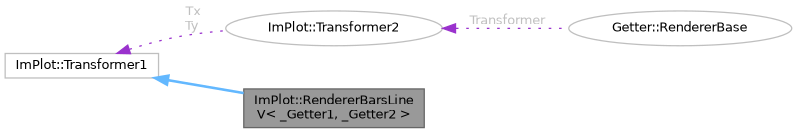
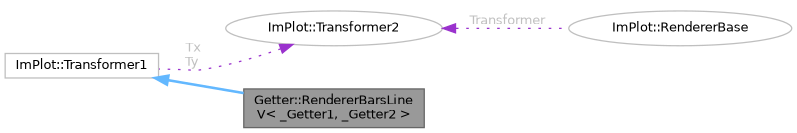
(680, 28) -> (680, 28)
(177, 37) -> (221, 66)
(334, 108) -> (334, 108)
